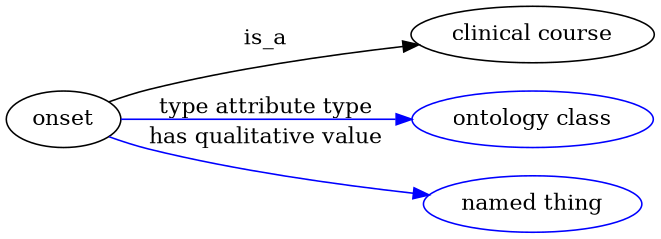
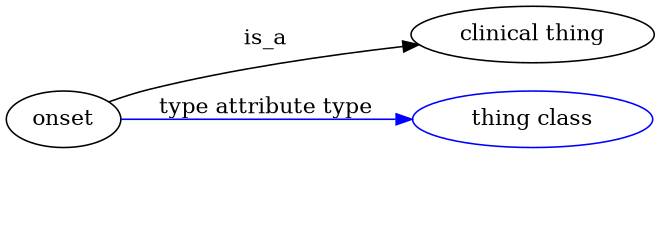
(533, 35) -> (533, 35)
(533, 119) -> (533, 119)
(533, 204) -> none
